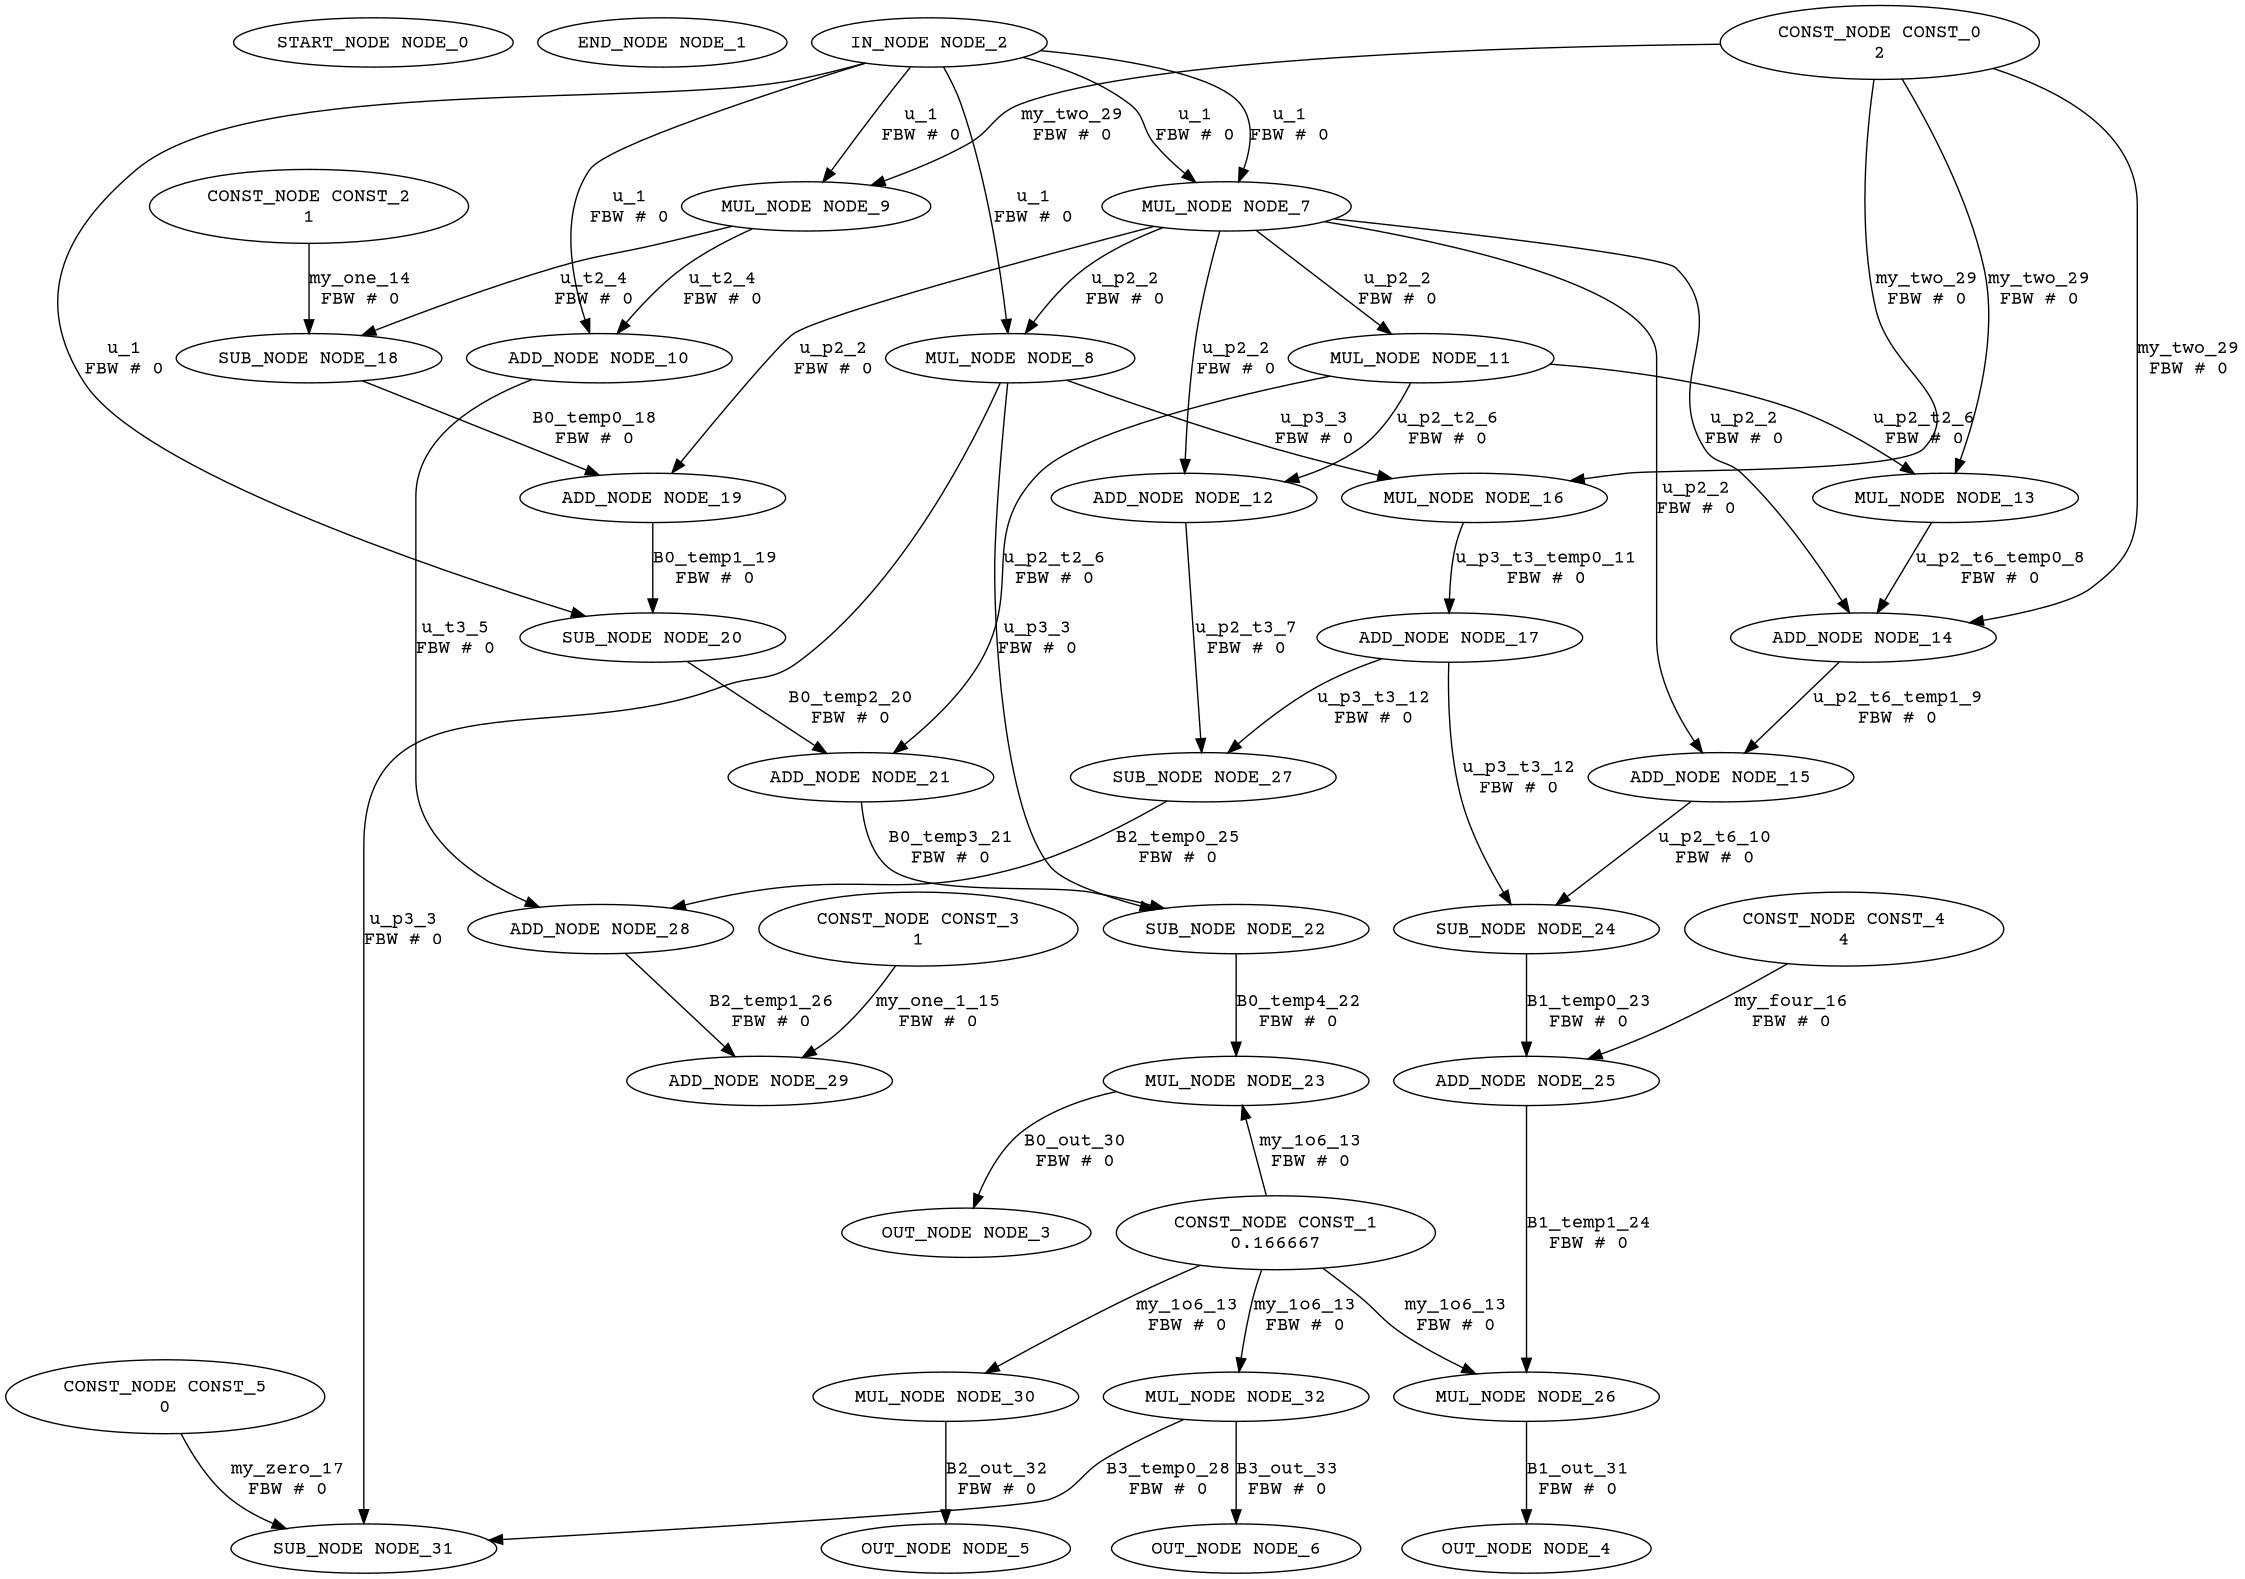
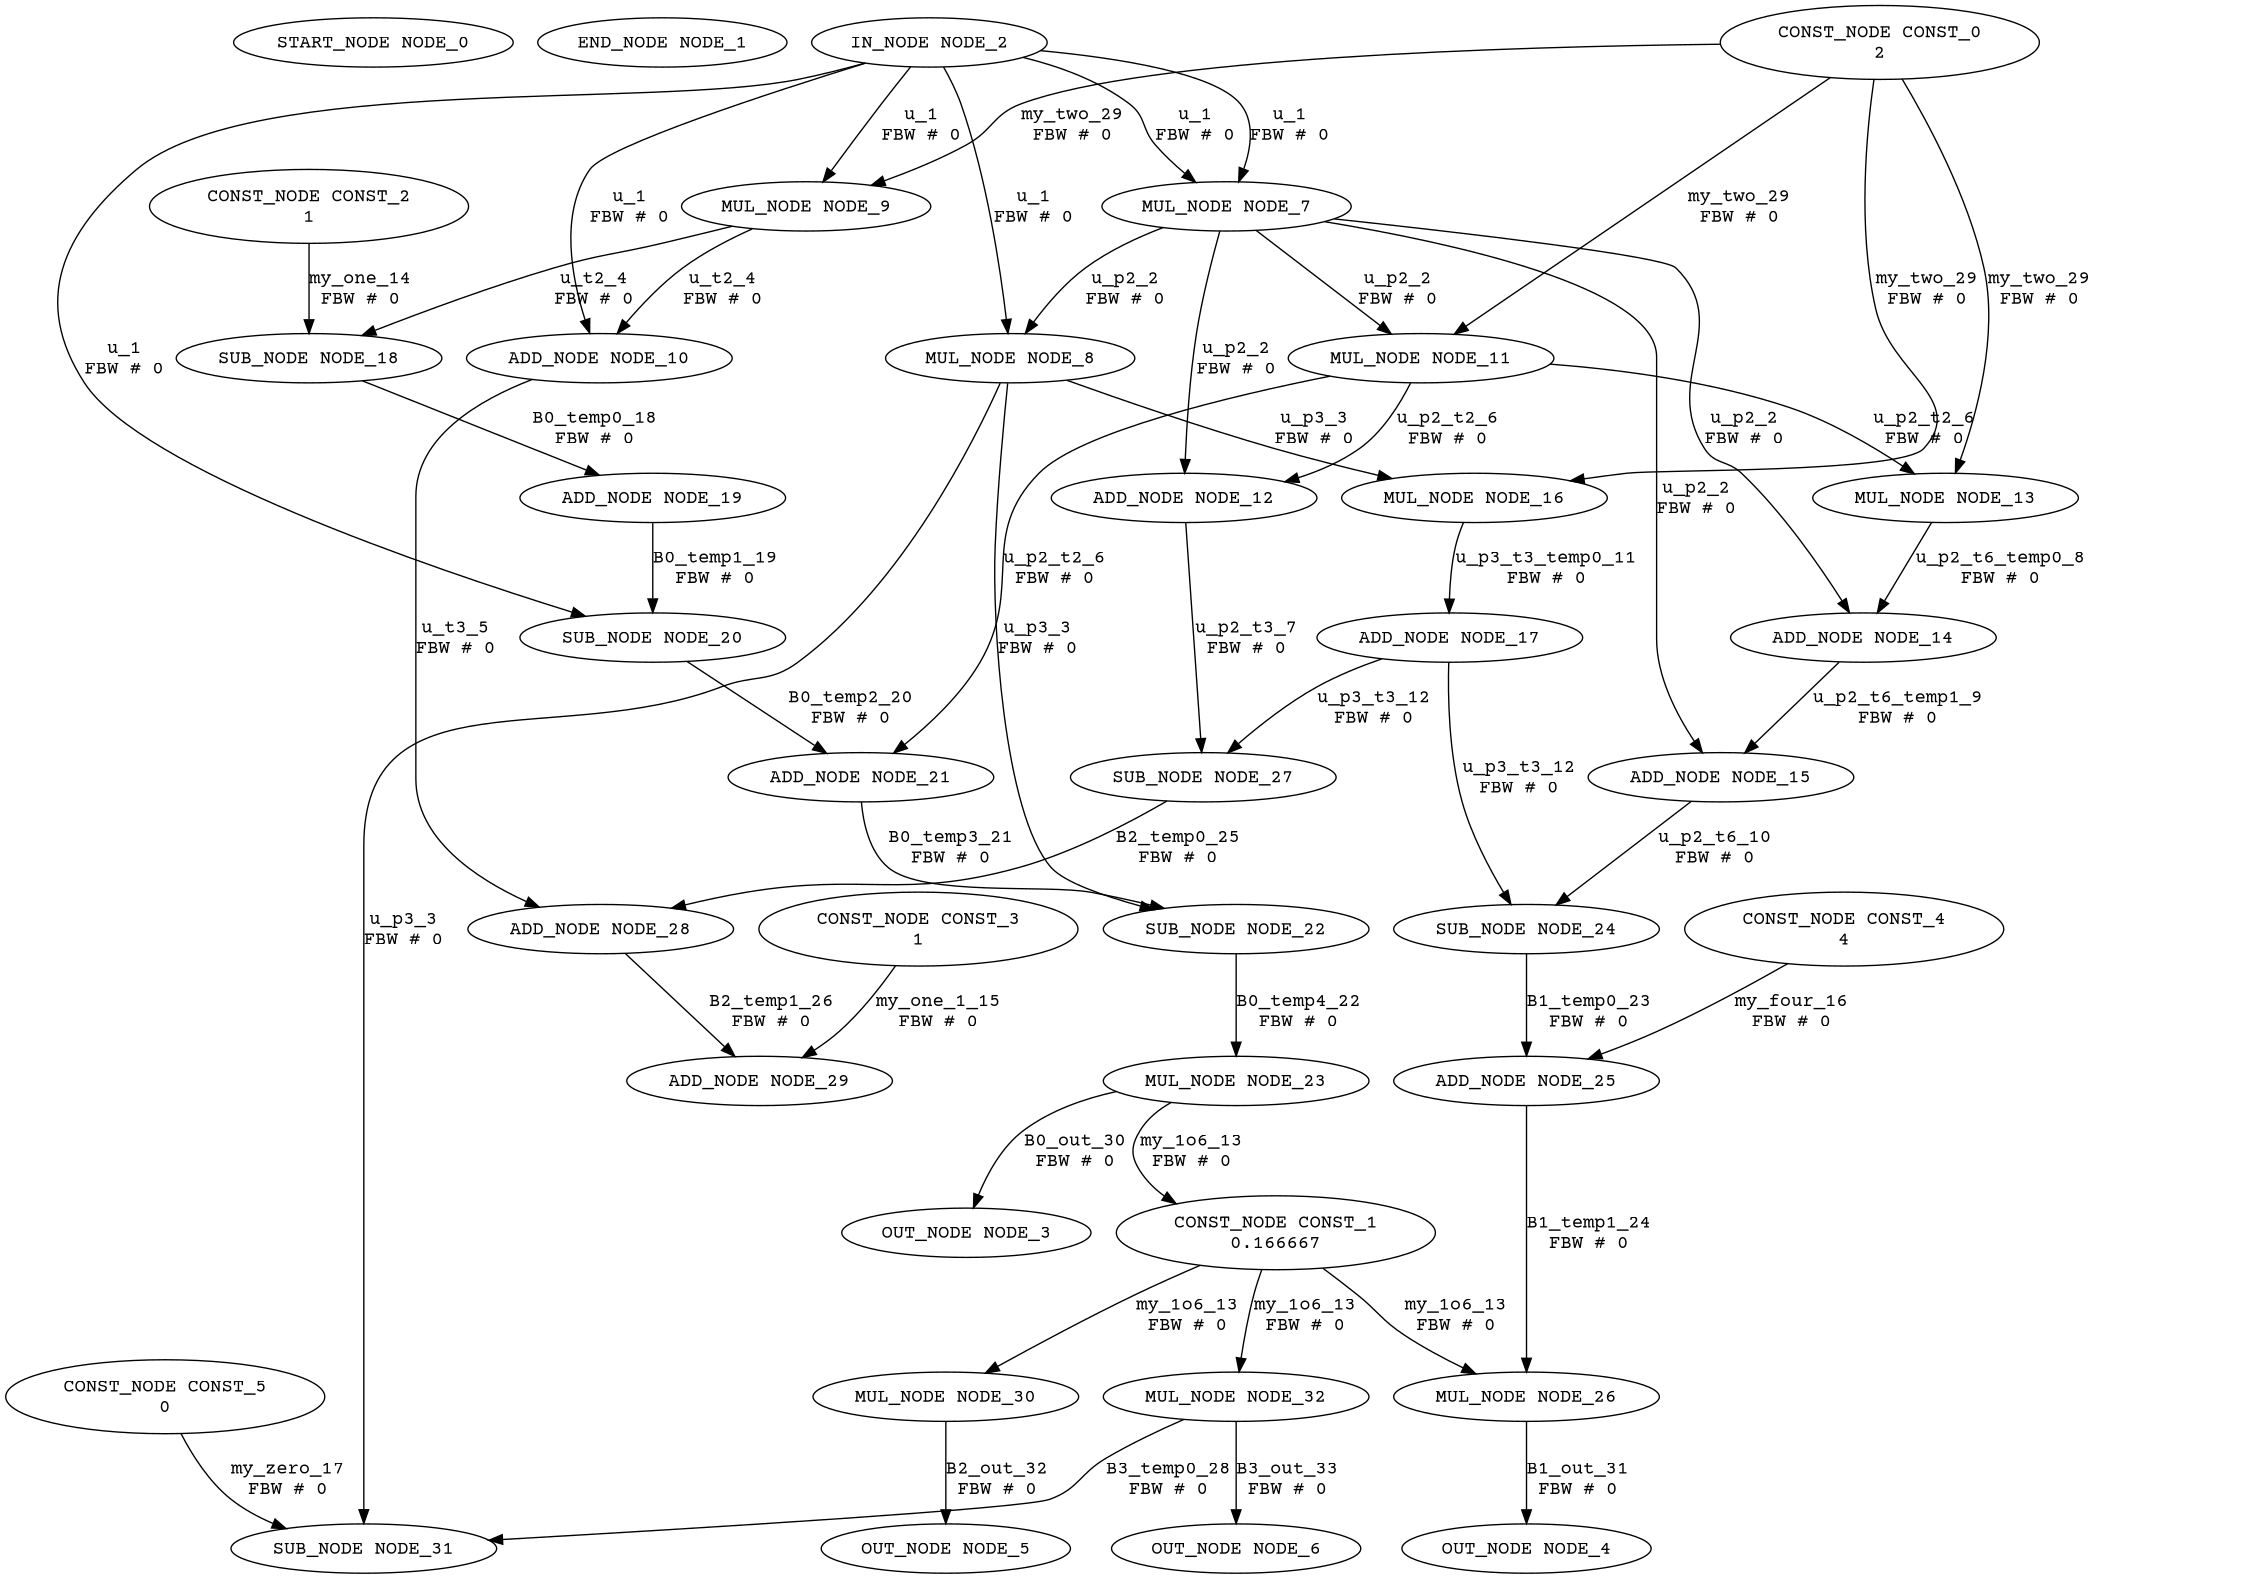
(890, 299) -> none
(2137, 355) -> (1648, 202)
(1256, 1157) -> (1133, 1147)
